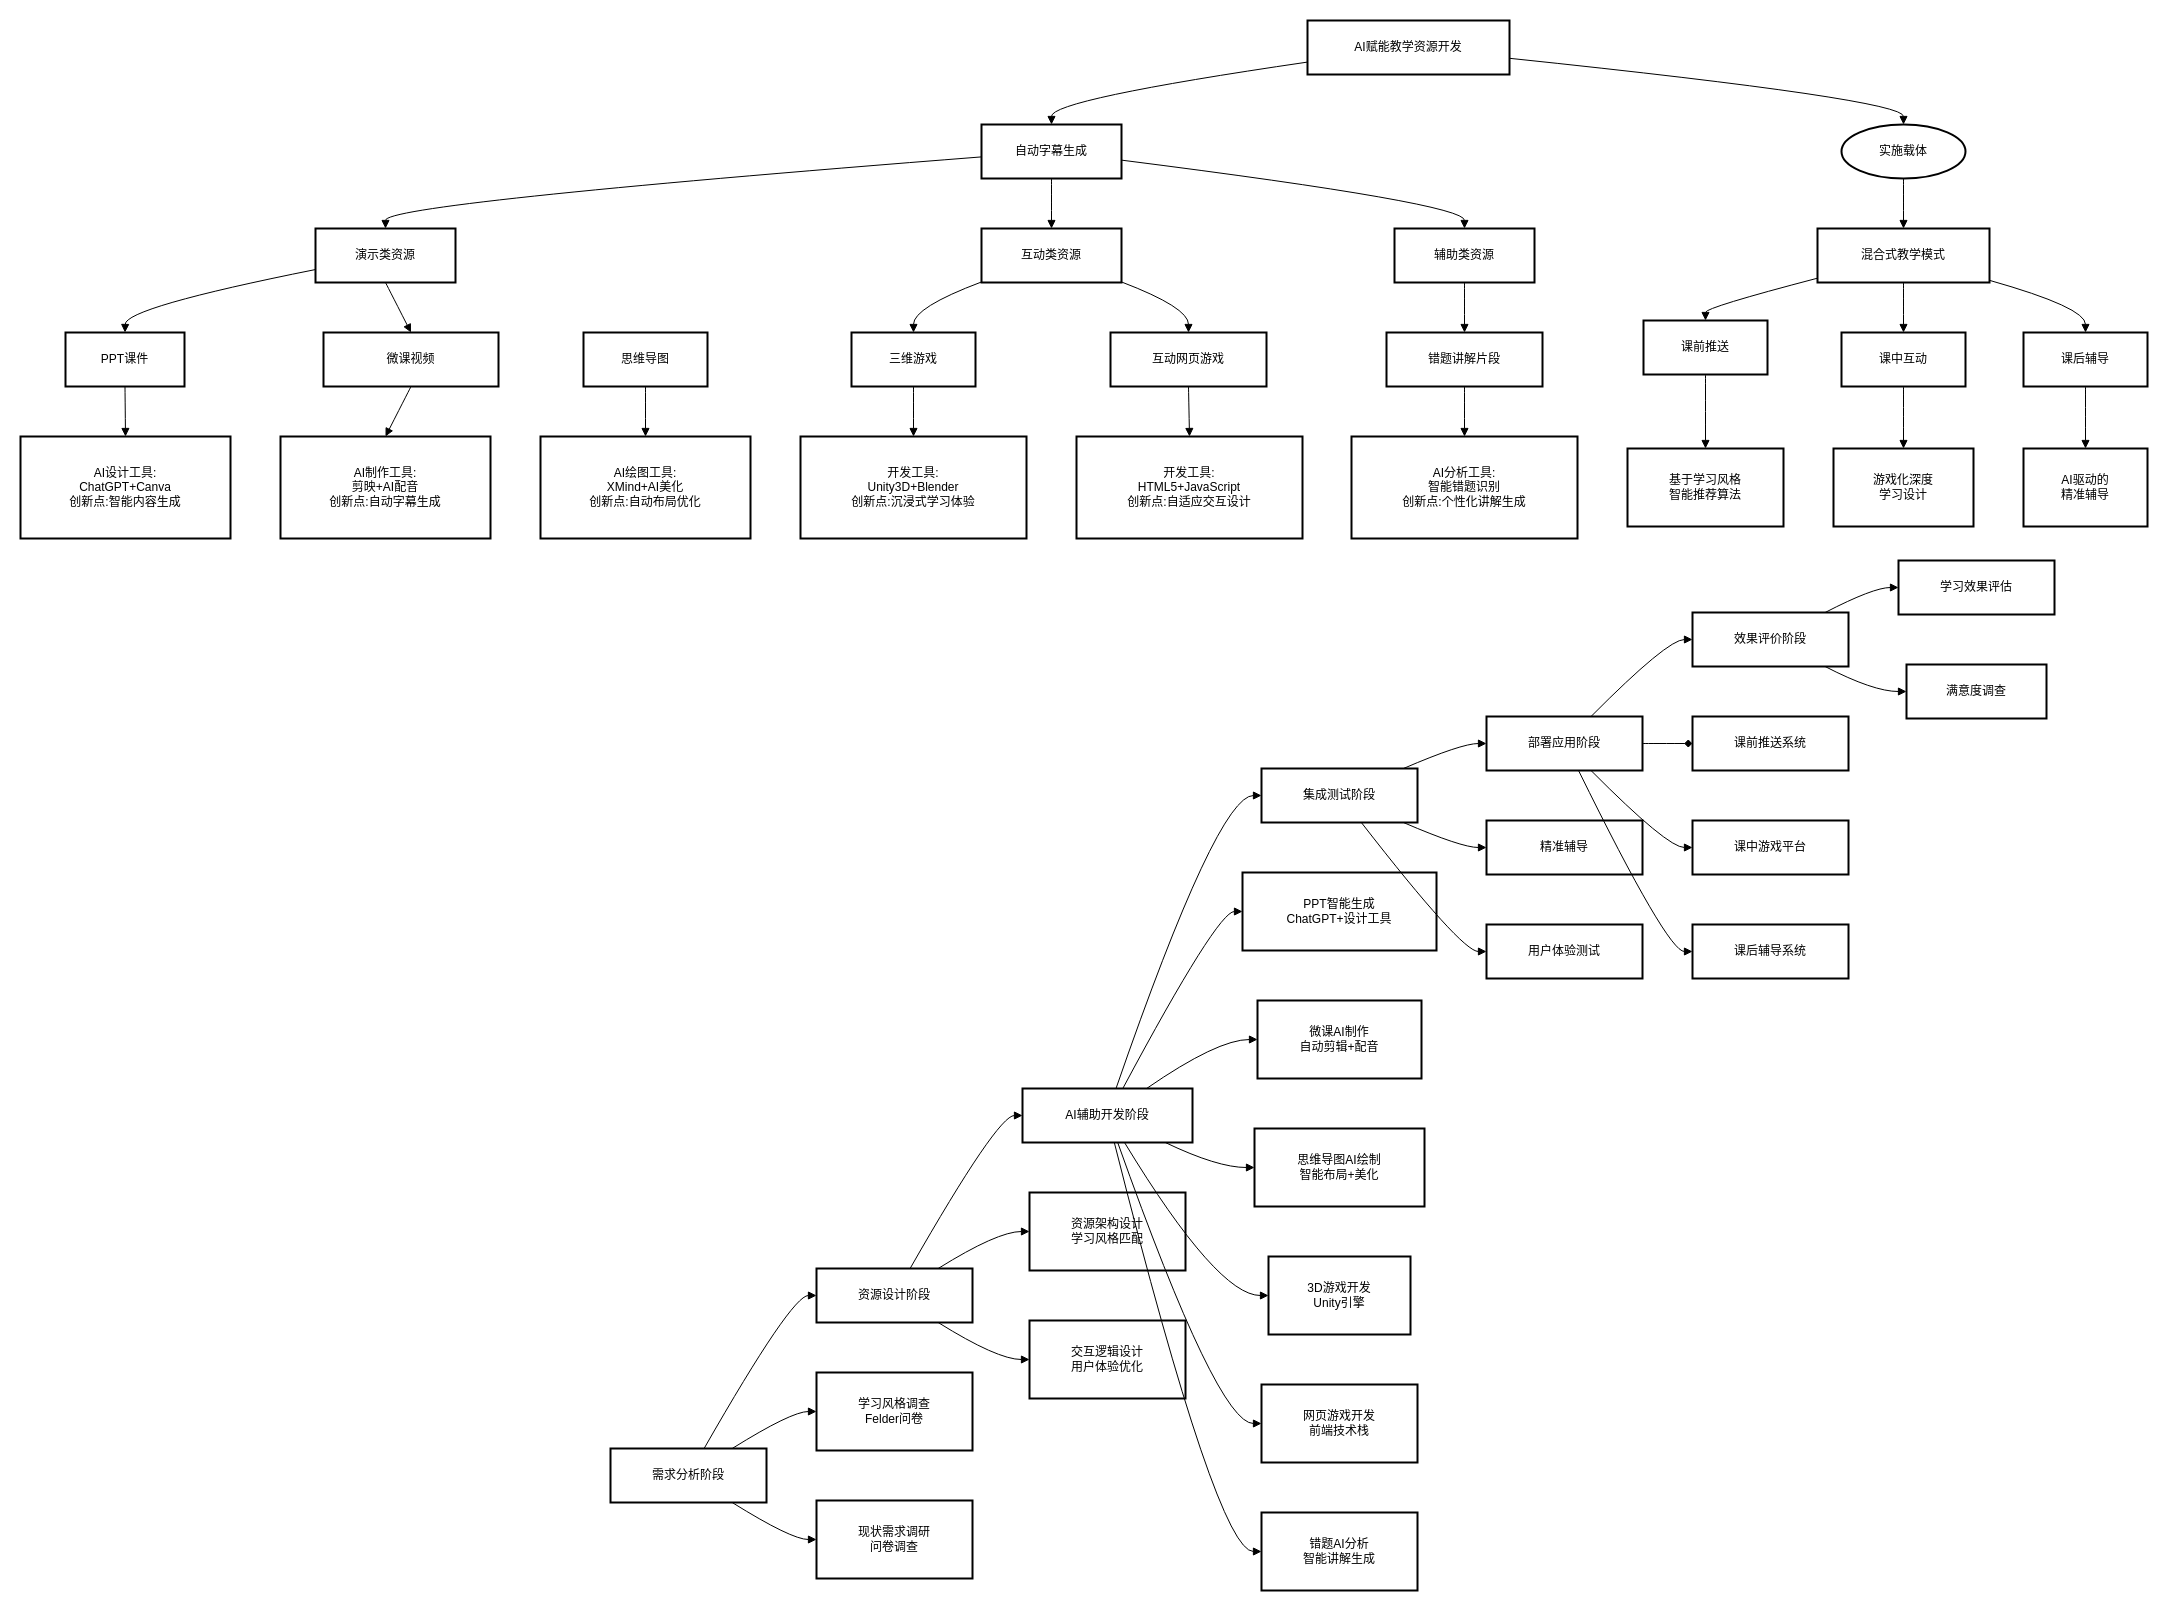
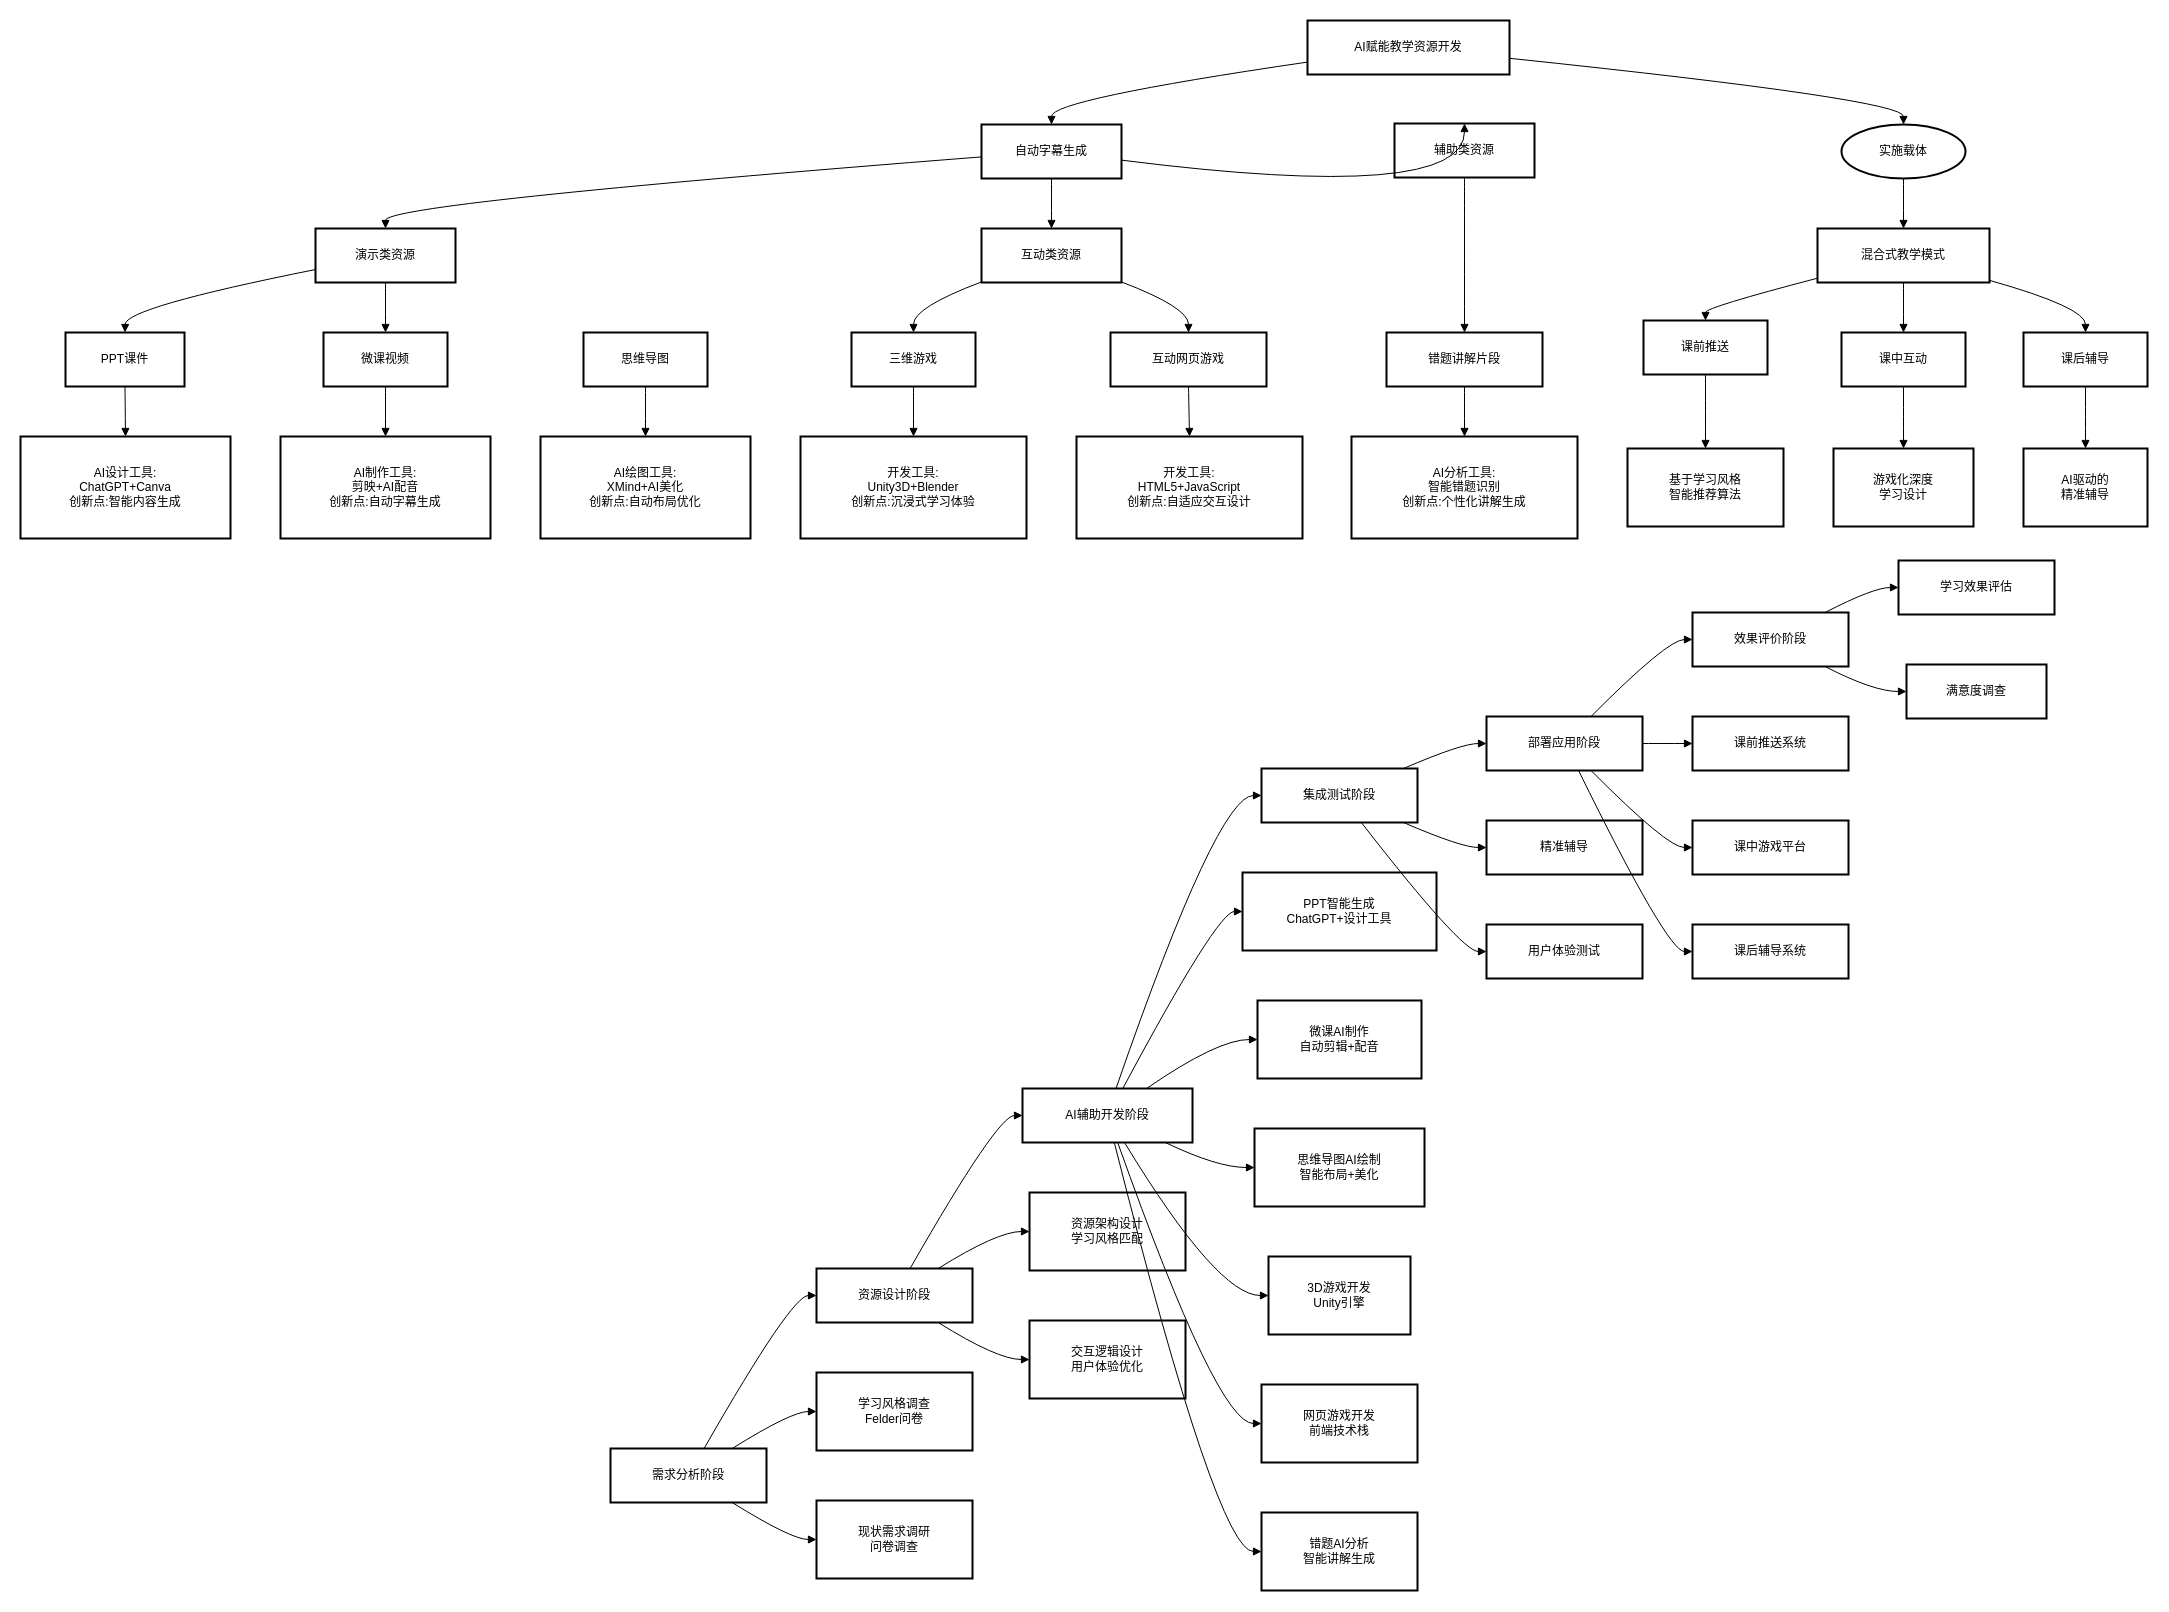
(1465, 256) -> (1465, 151)
(411, 360) -> (386, 360)
(1683, 744) -> (1683, 744)
